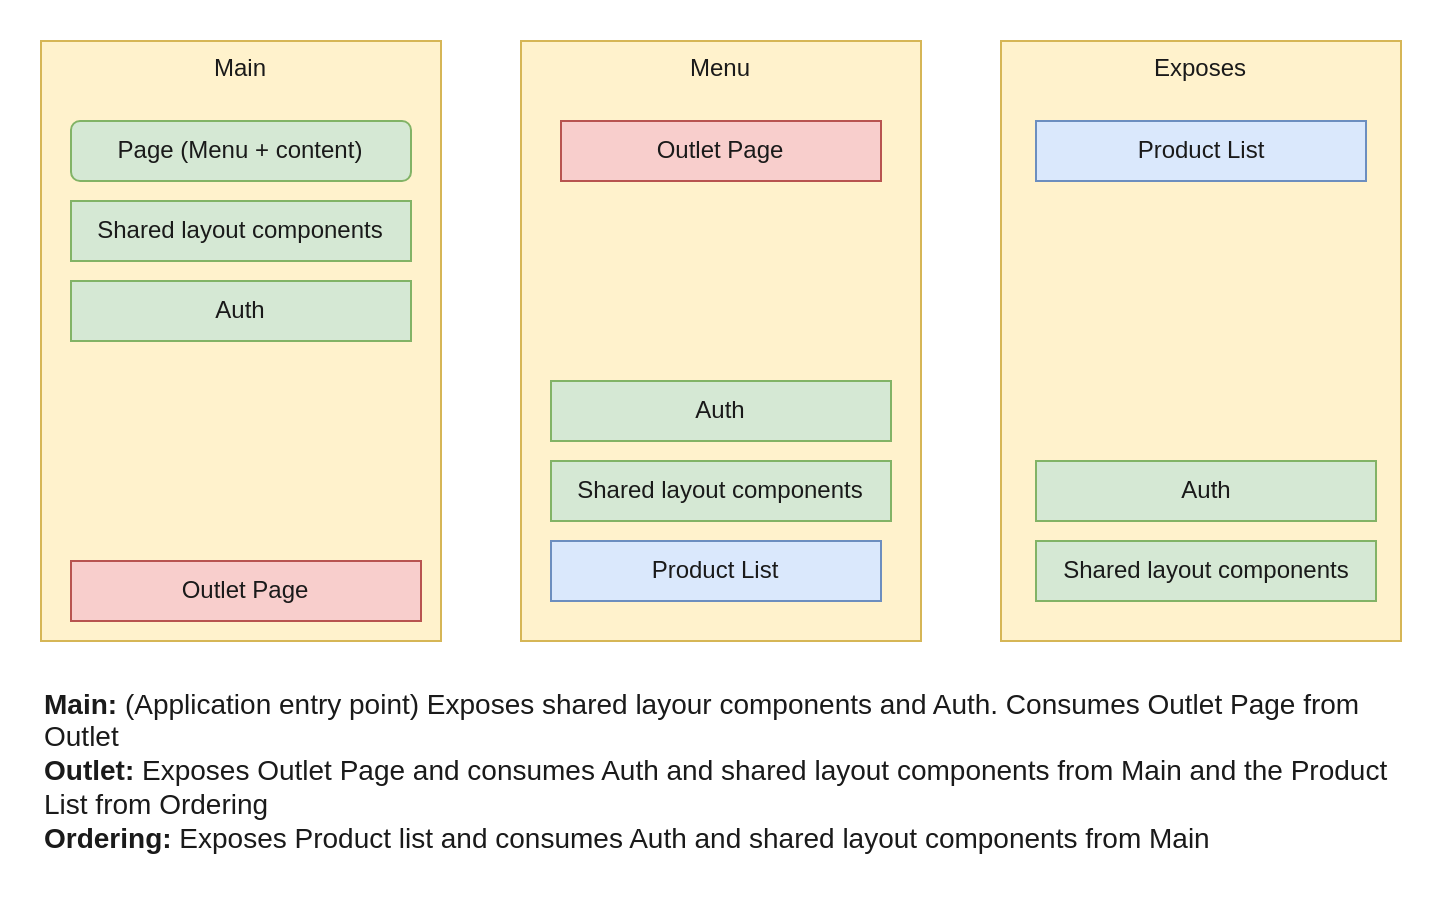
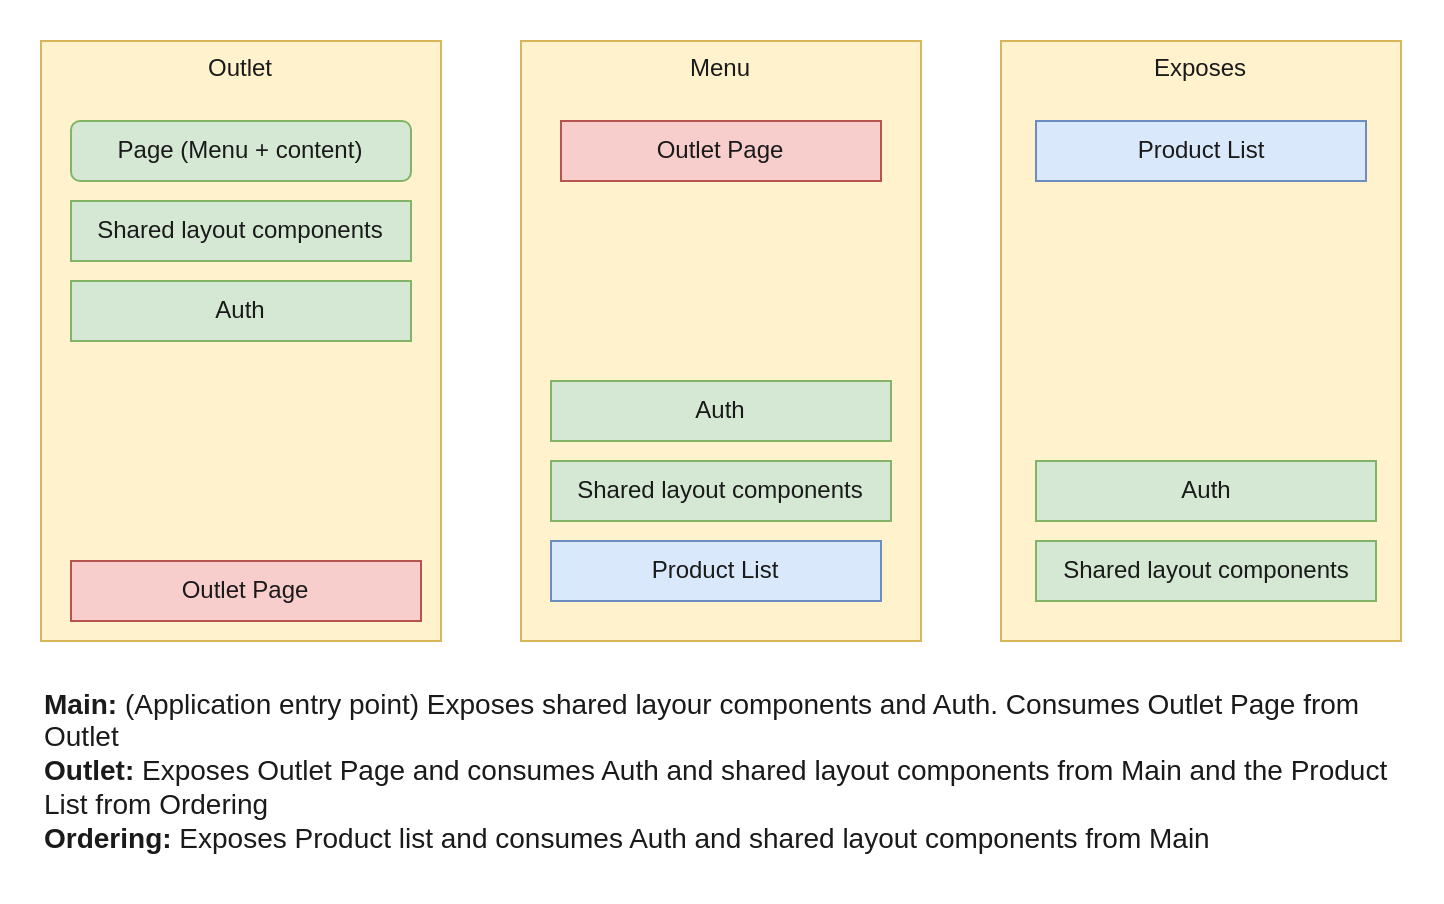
(241, 69) -> (241, 69)
